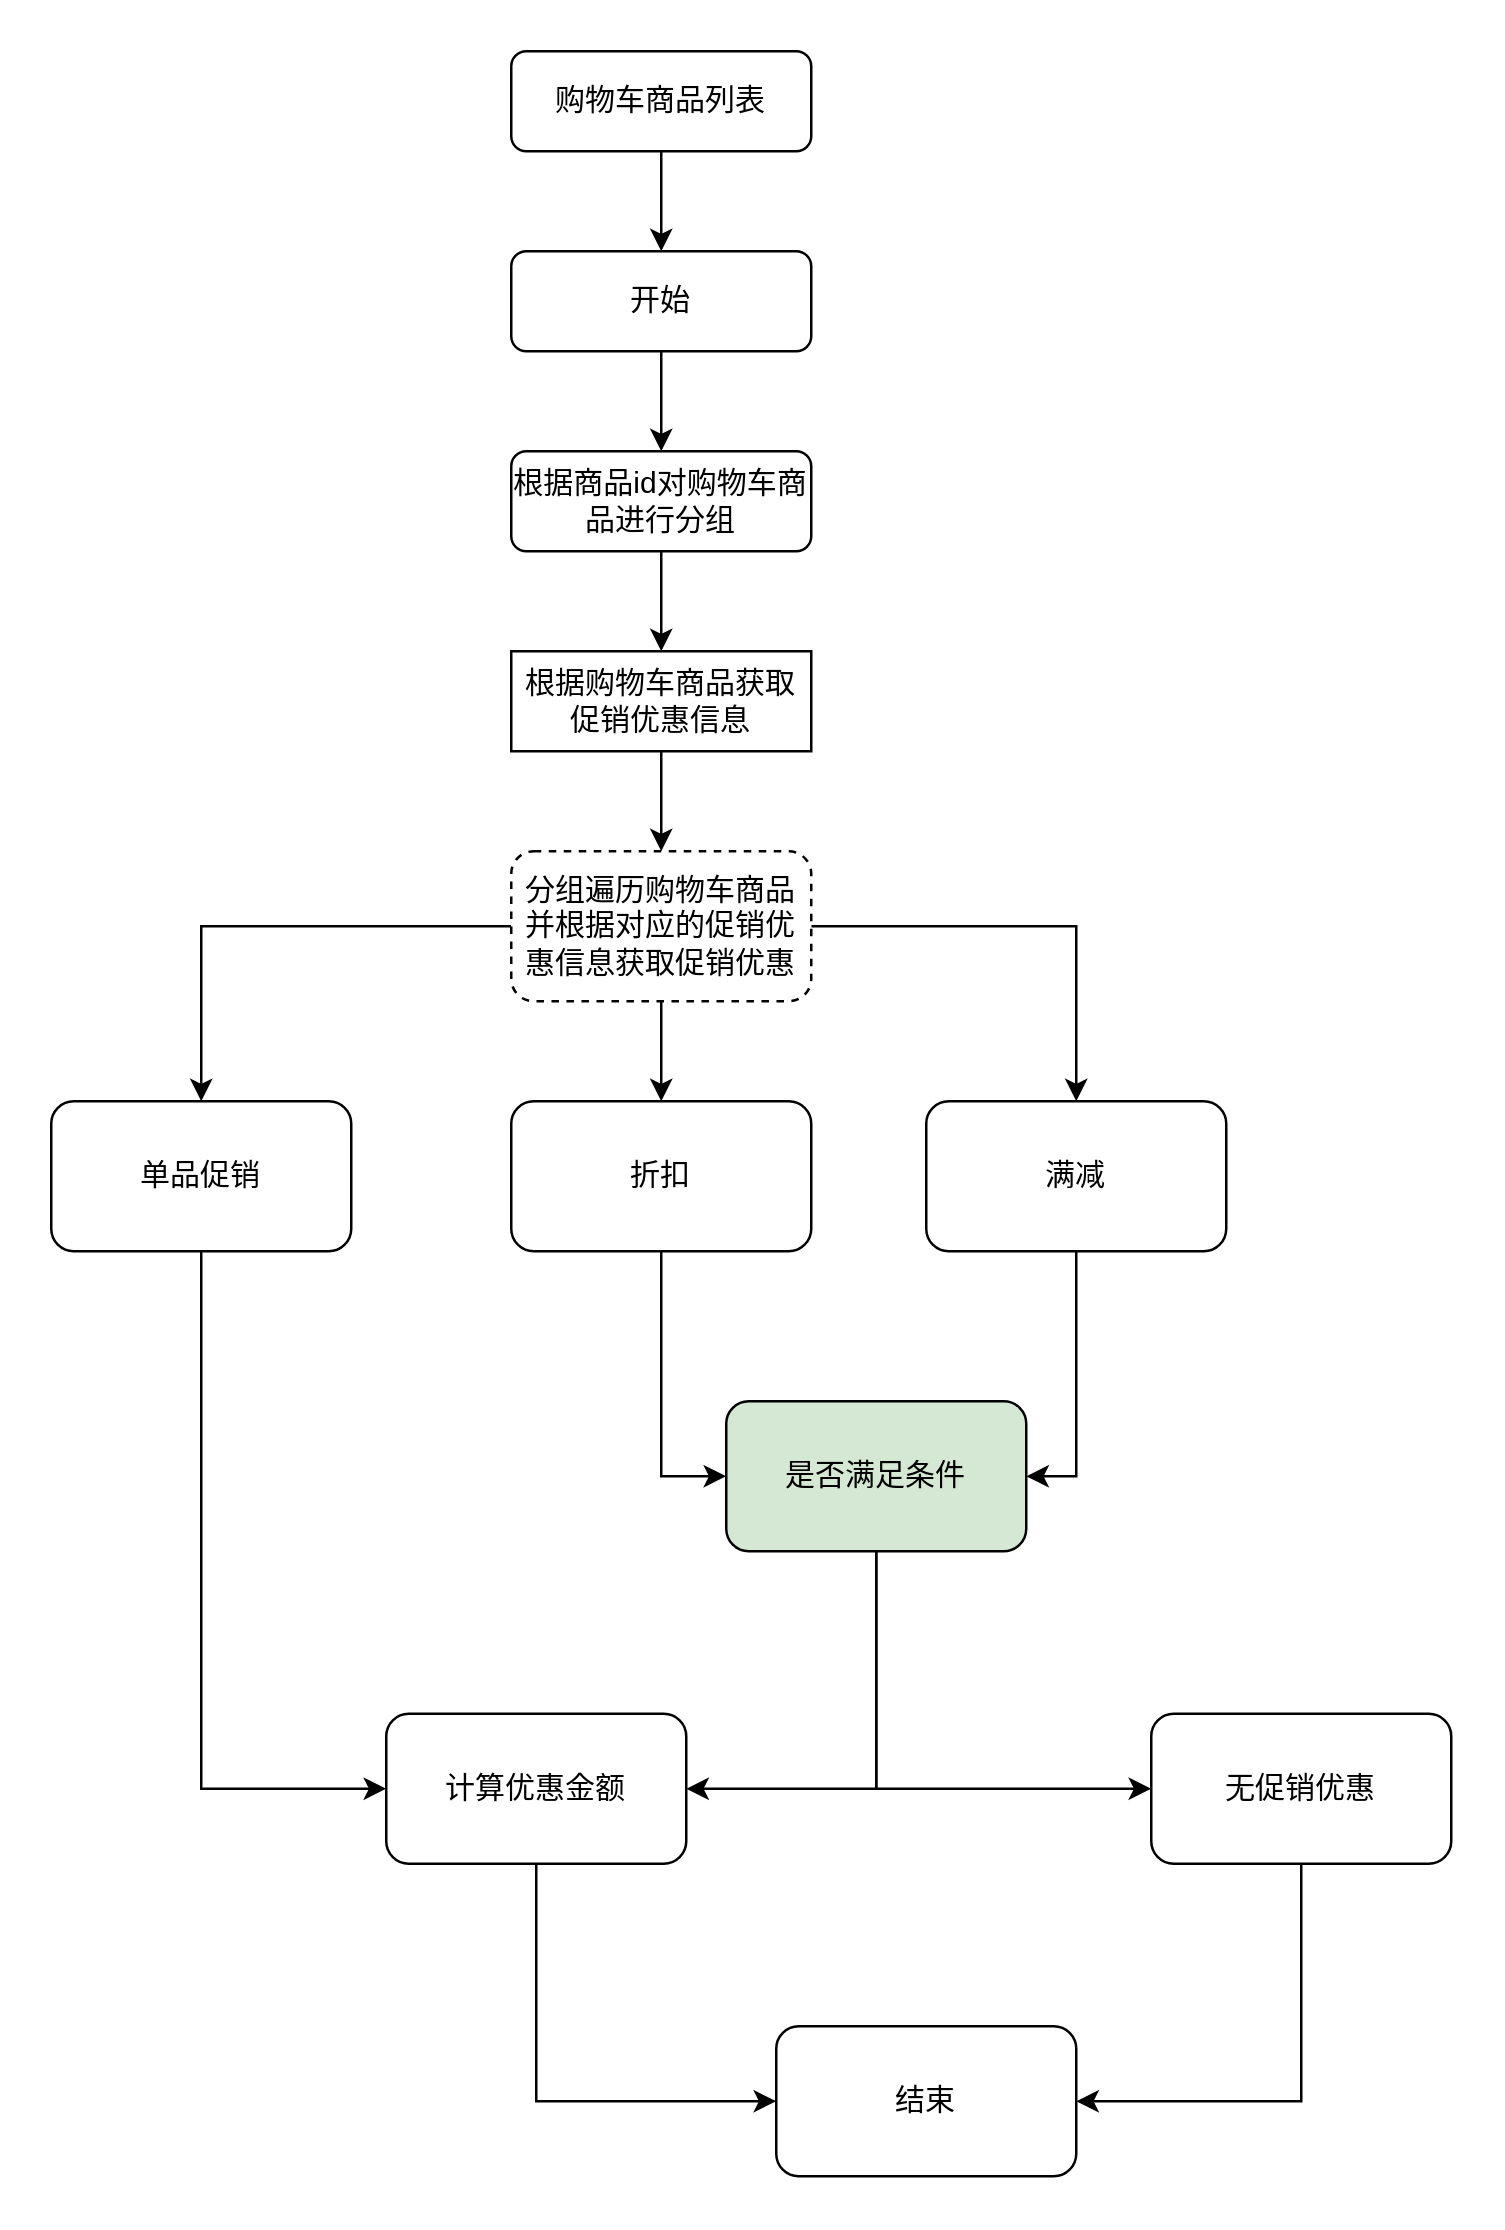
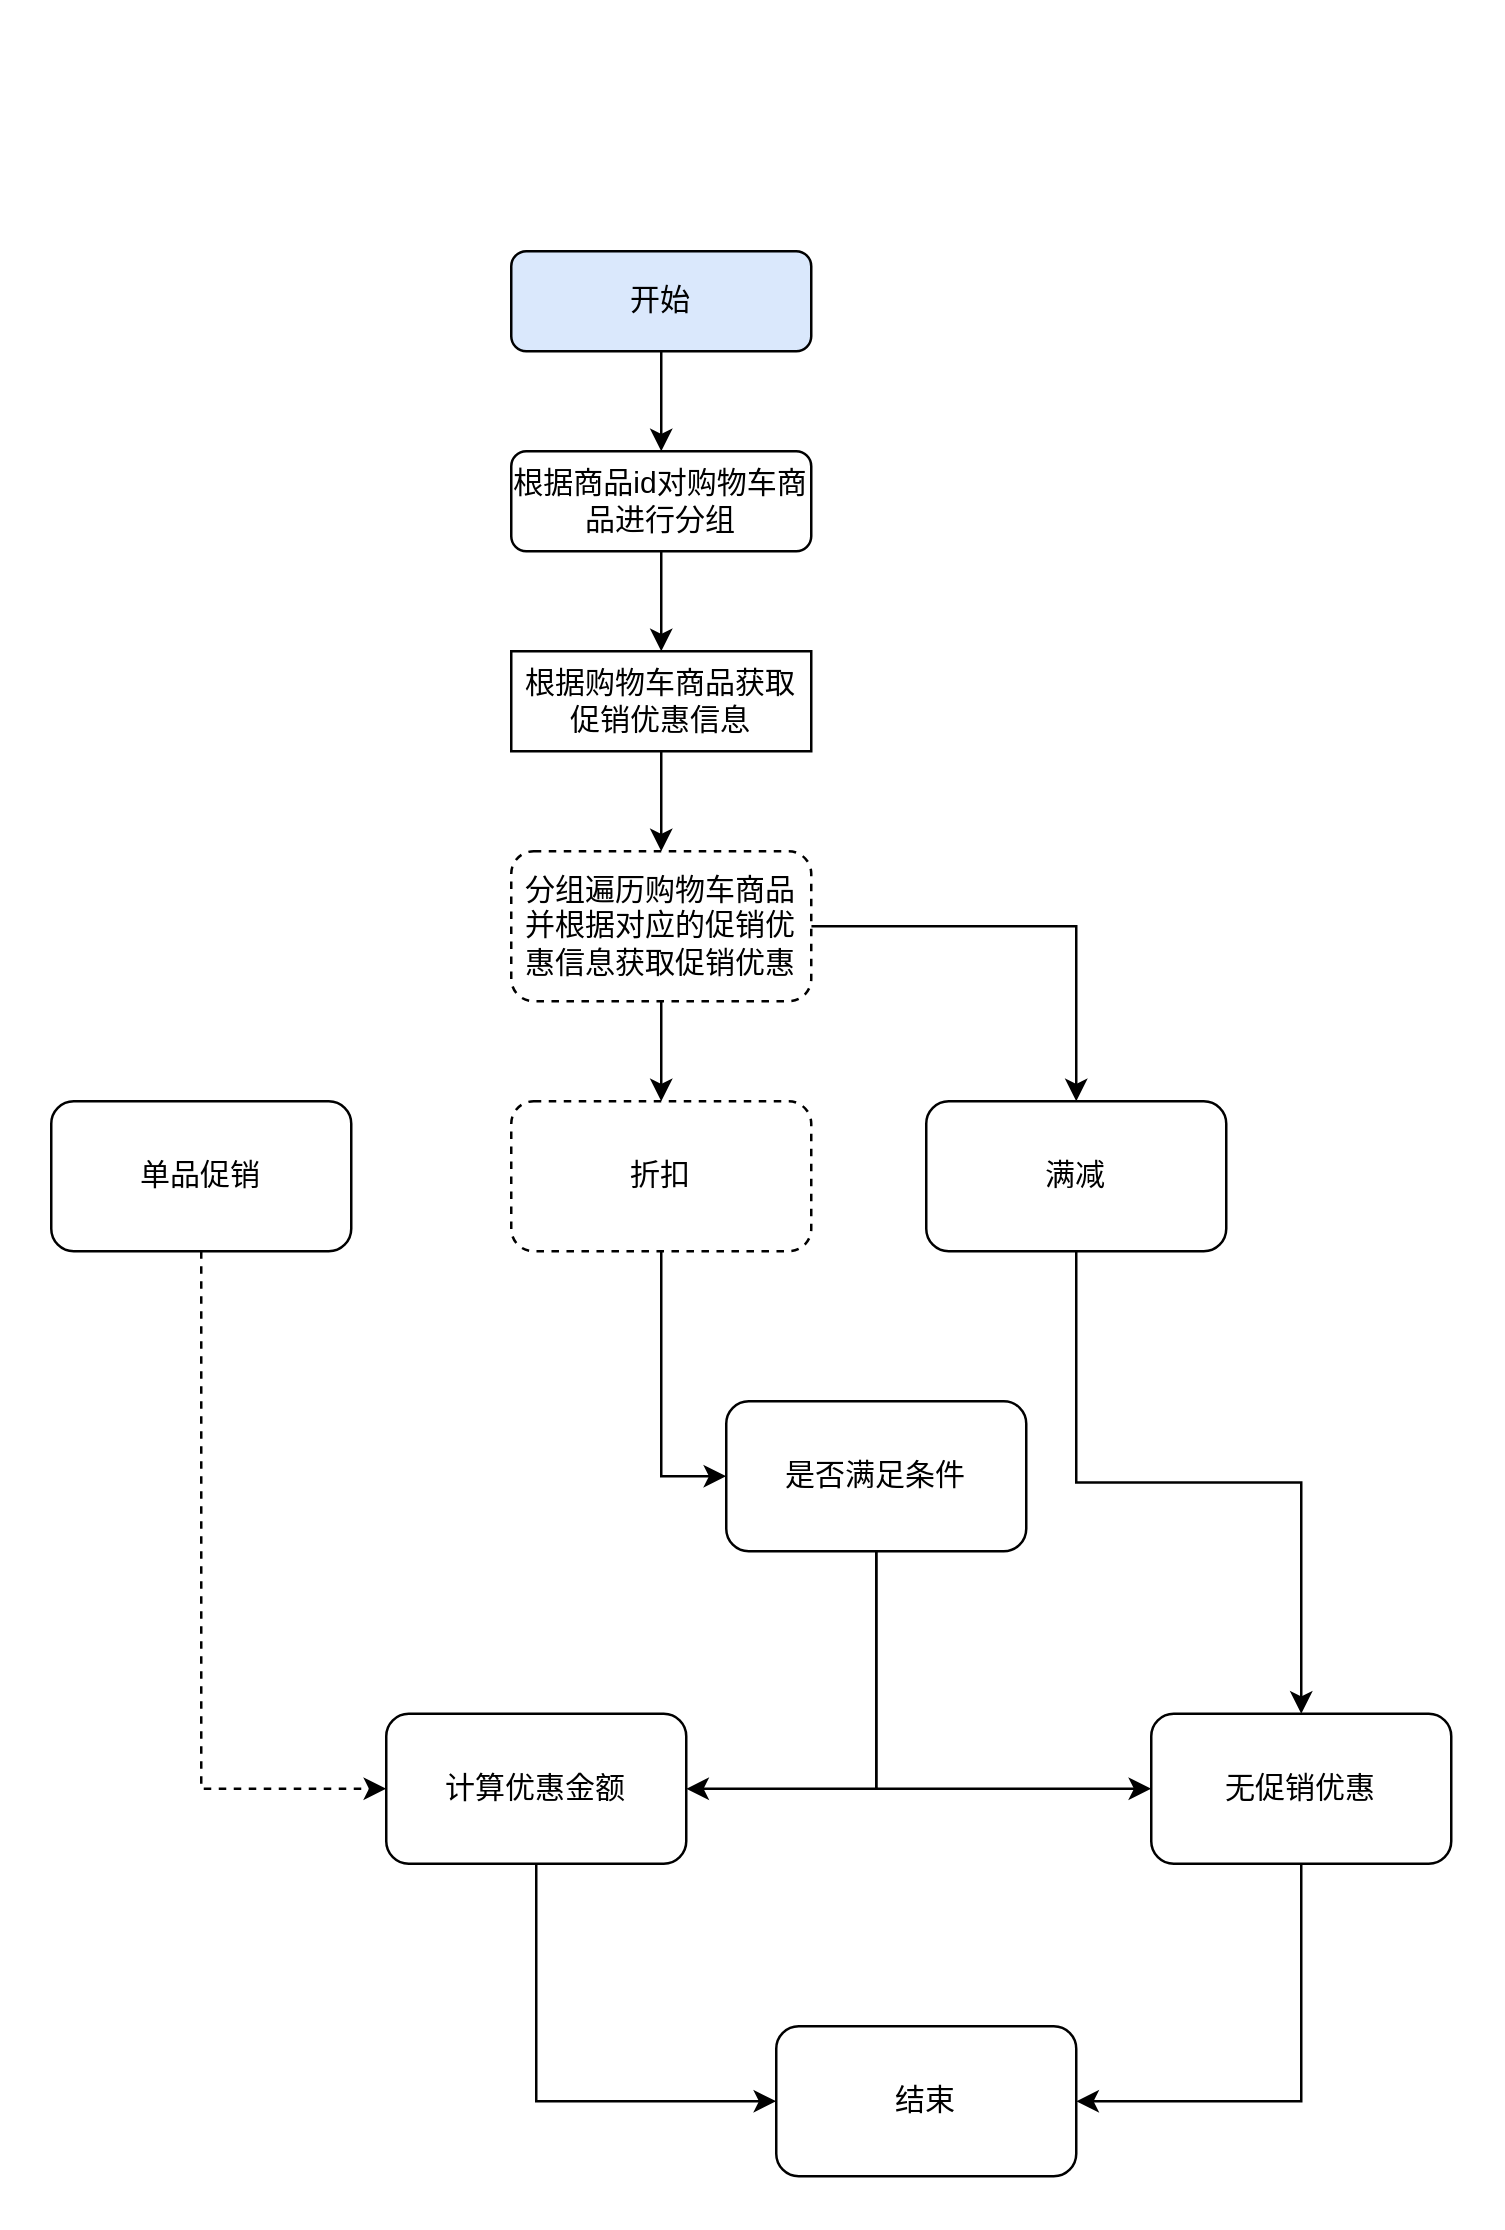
(661, 101) -> none
(661, 193) -> none
(661, 301) -> (661, 301)
(277, 926) -> none
(661, 1176) -> (661, 1176)
(876, 1476) -> (876, 1476)
(1061, 1476) -> (1291, 1483)
(201, 1608) -> (201, 1608)
